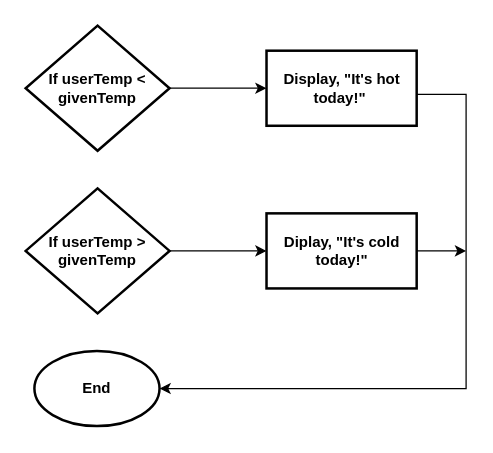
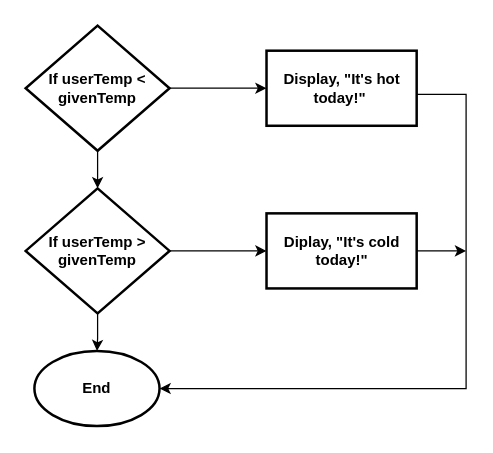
none -> (98, 174)
none -> (98, 327)
